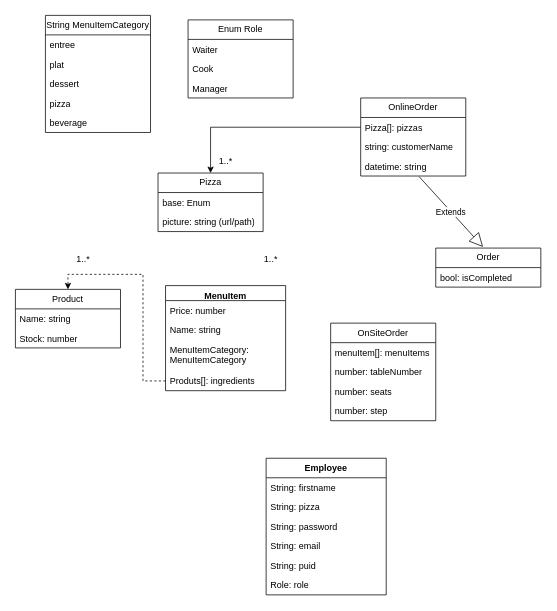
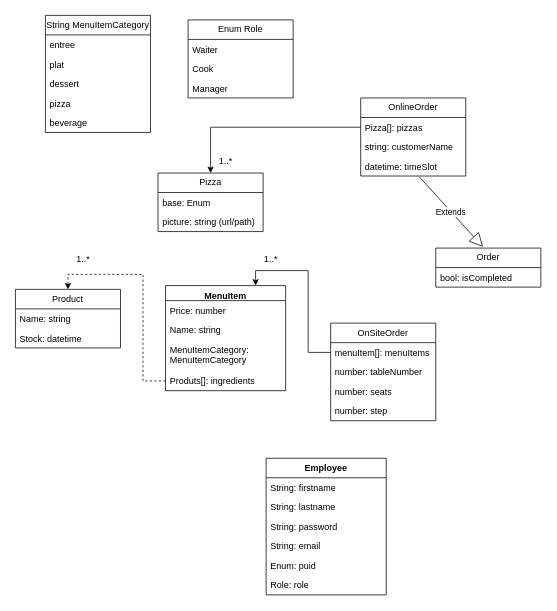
(401, 167) -> (404, 167)
none -> (278, 270)
(50, 339) -> (54, 339)
(298, 508) -> (306, 508)
(296, 566) -> (292, 566)
